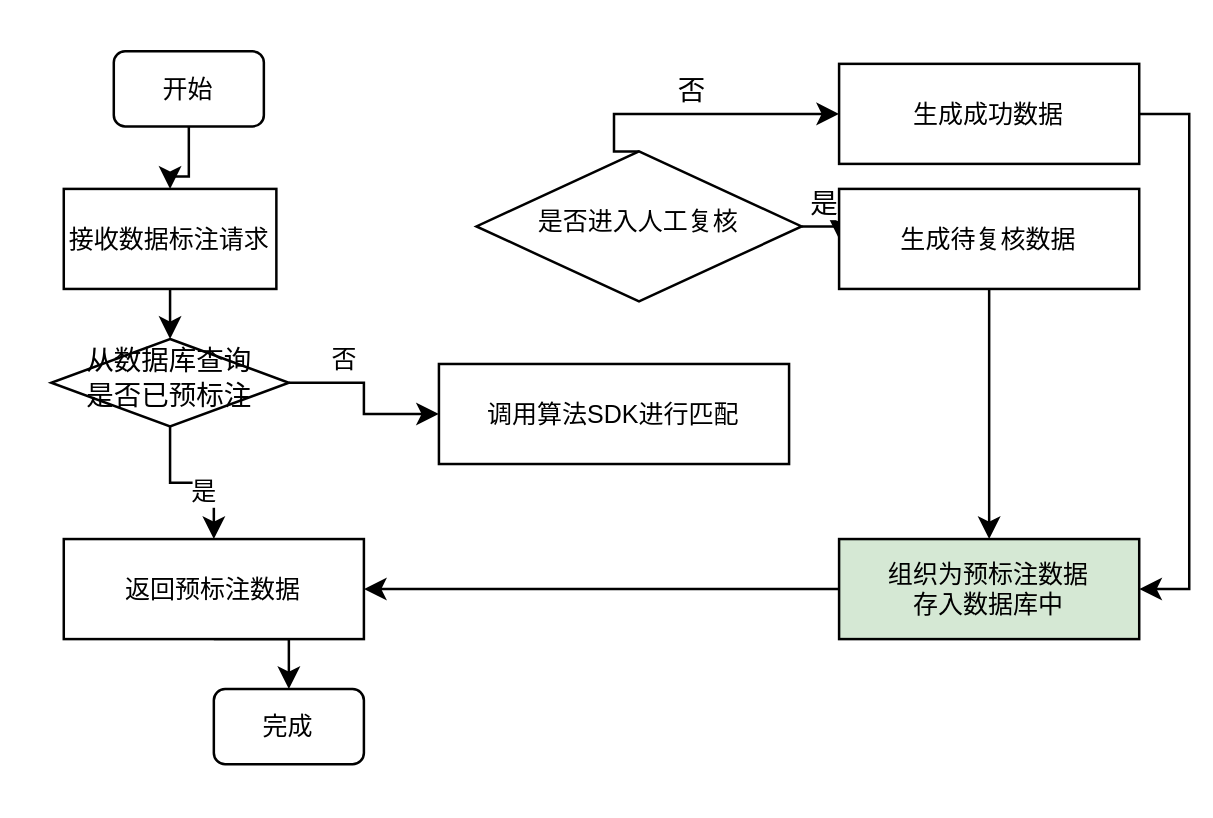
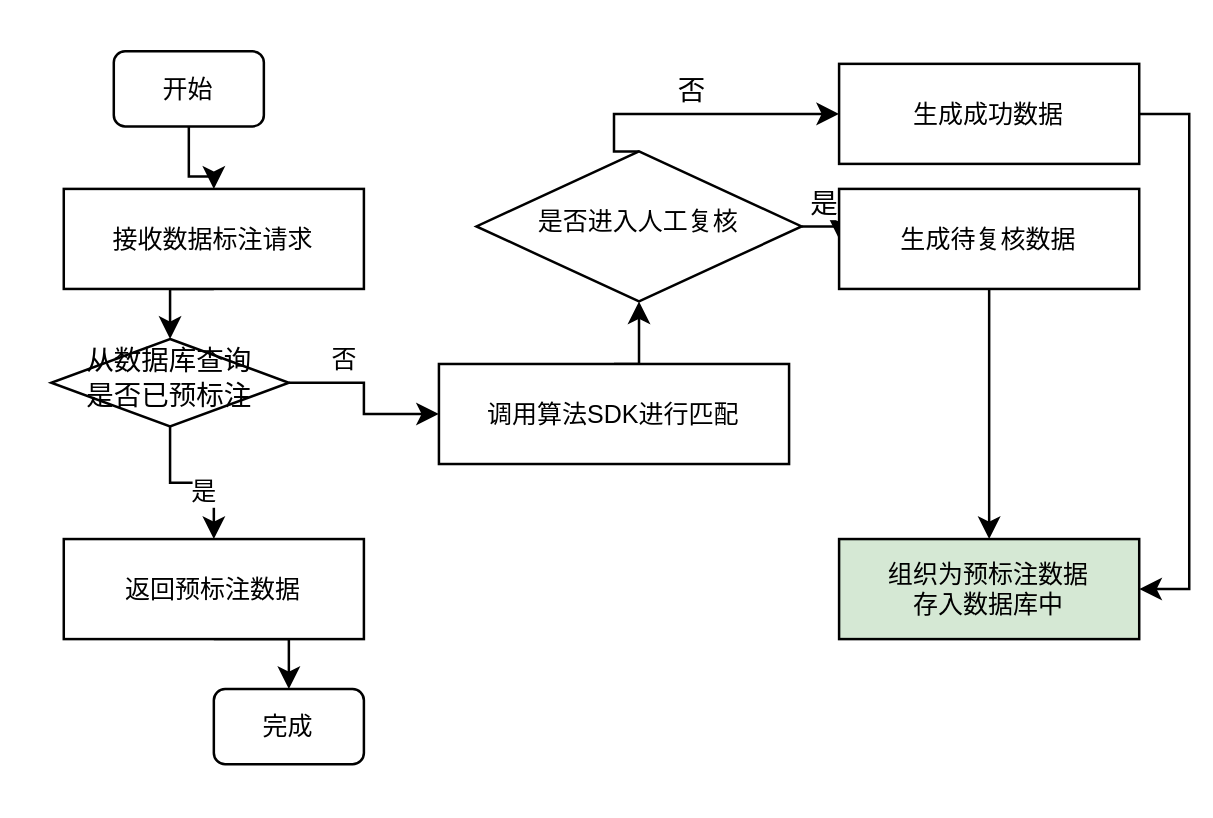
(170, 239) -> (214, 239)
none -> (639, 342)
(610, 589) -> none
